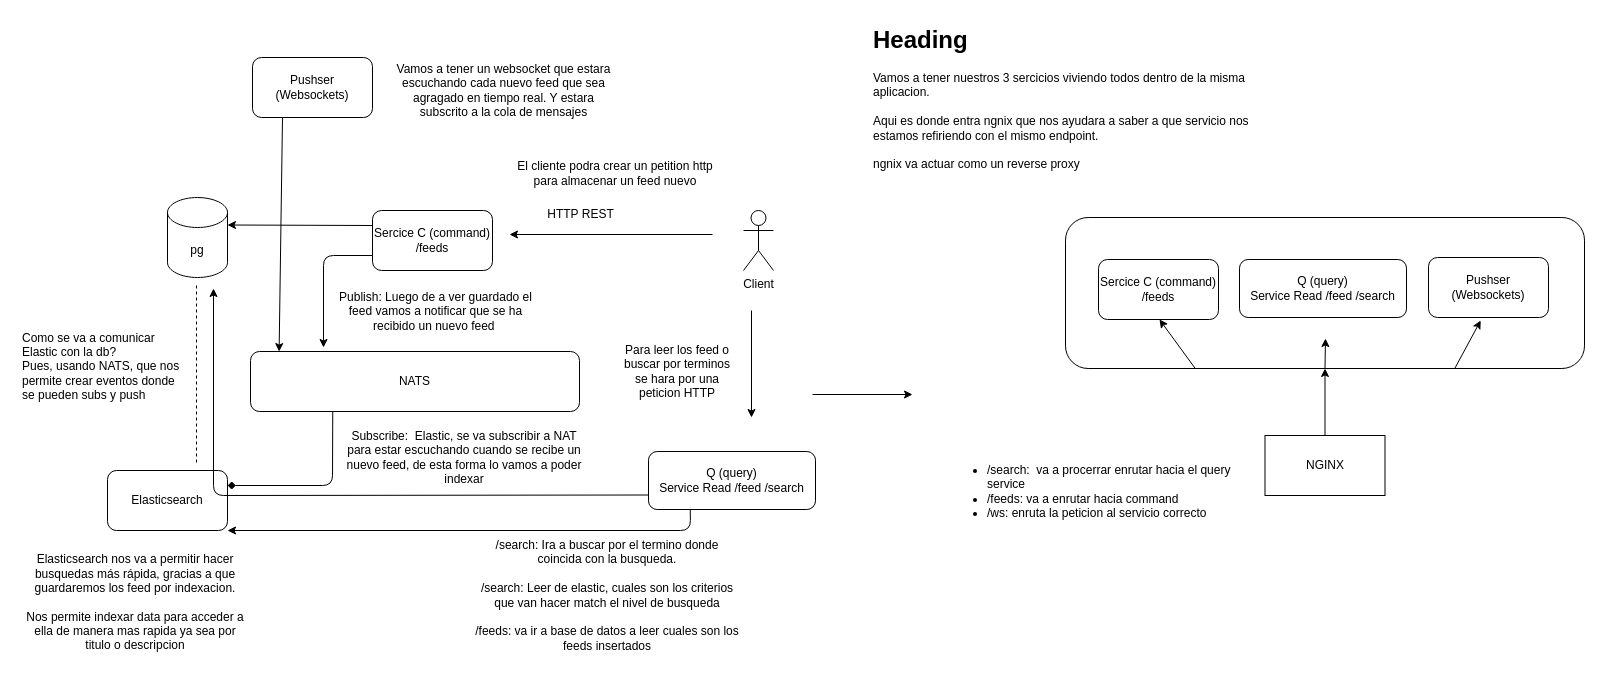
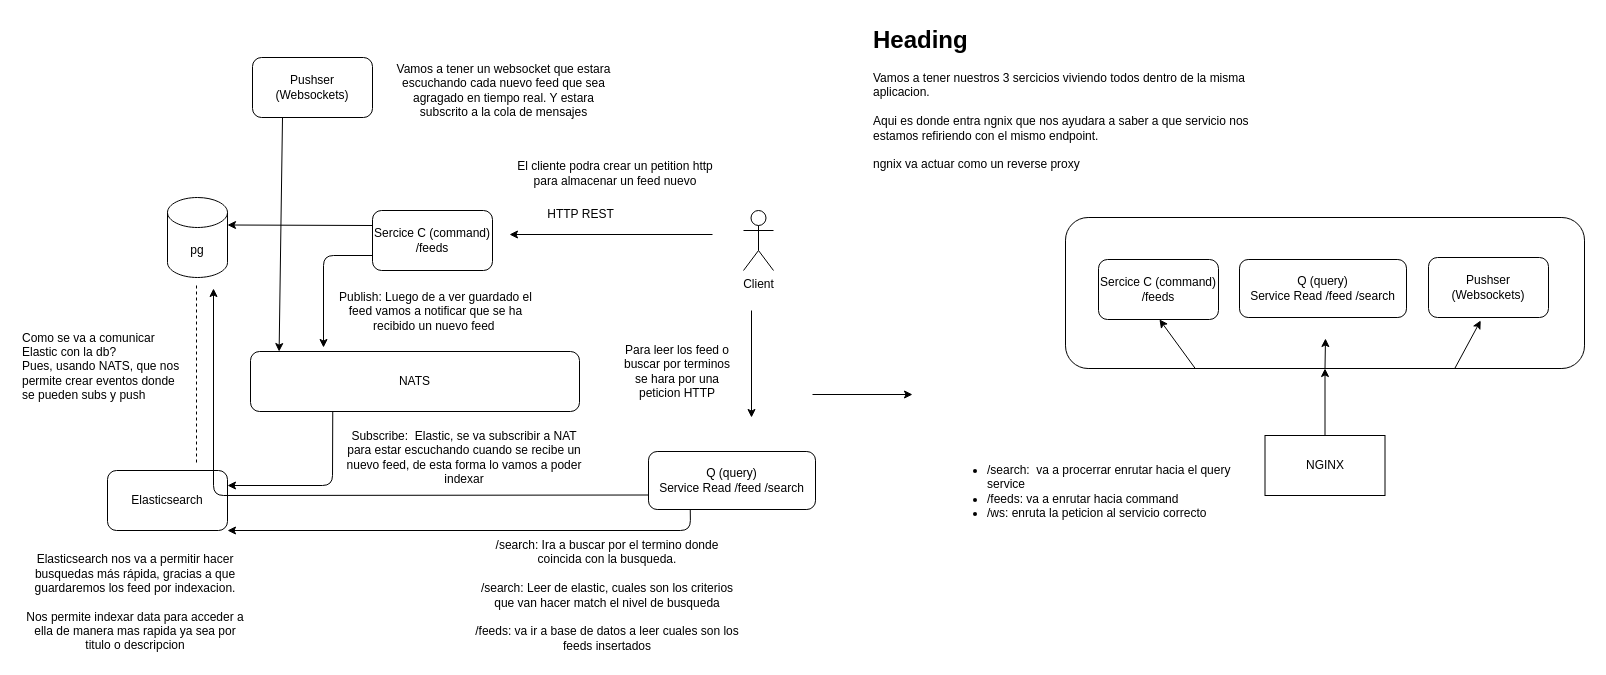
(236, 486) -> (236, 486)
